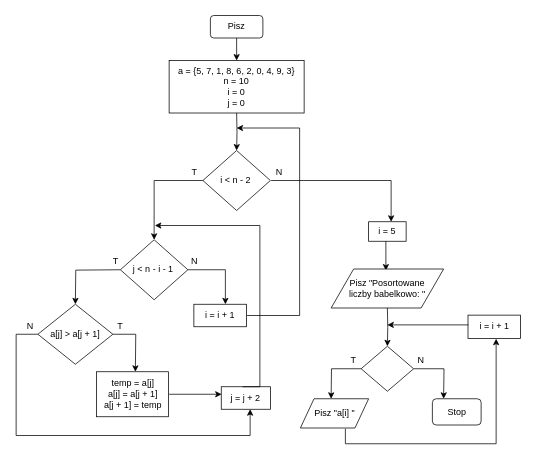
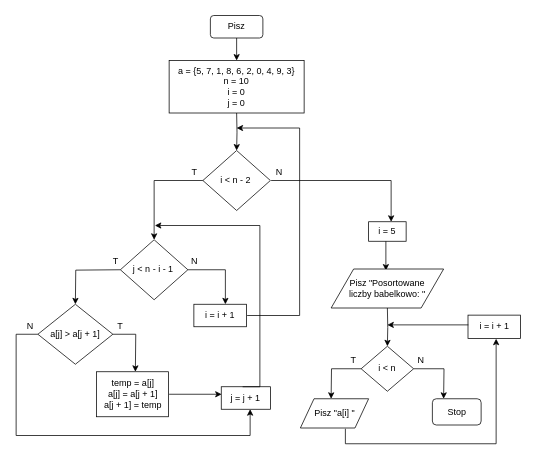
none -> (387, 369)
(246, 398) -> (246, 398)
